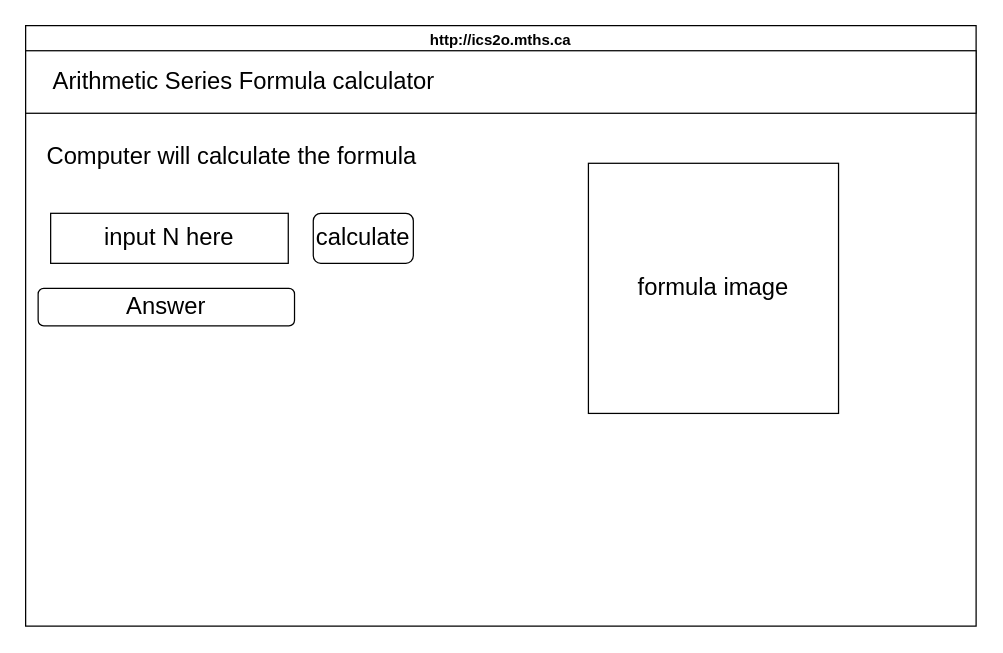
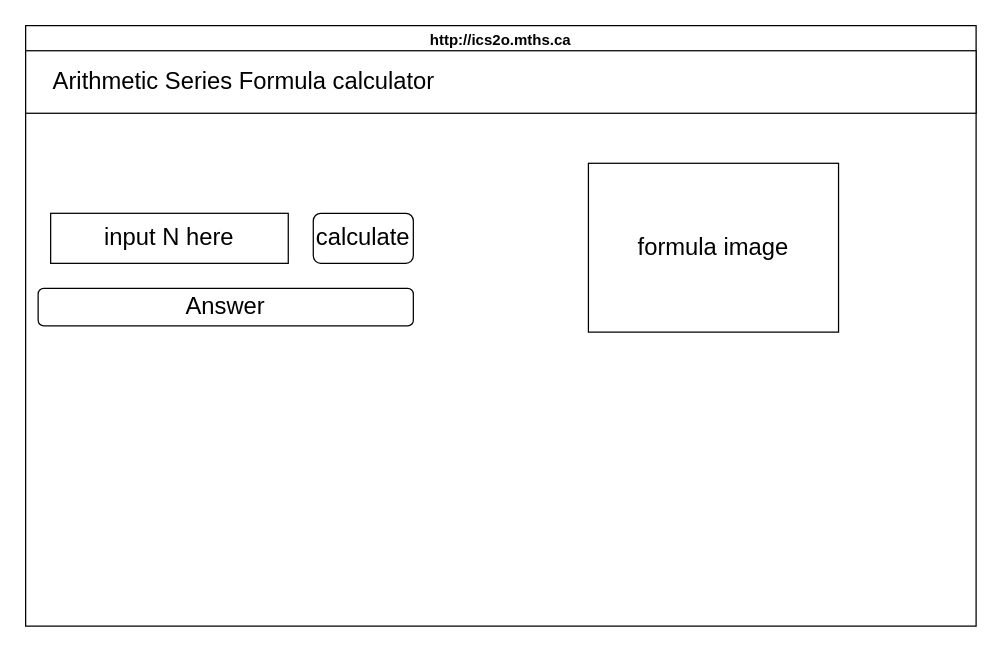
(232, 157) -> none
(713, 288) -> (713, 248)
(166, 307) -> (226, 307)
